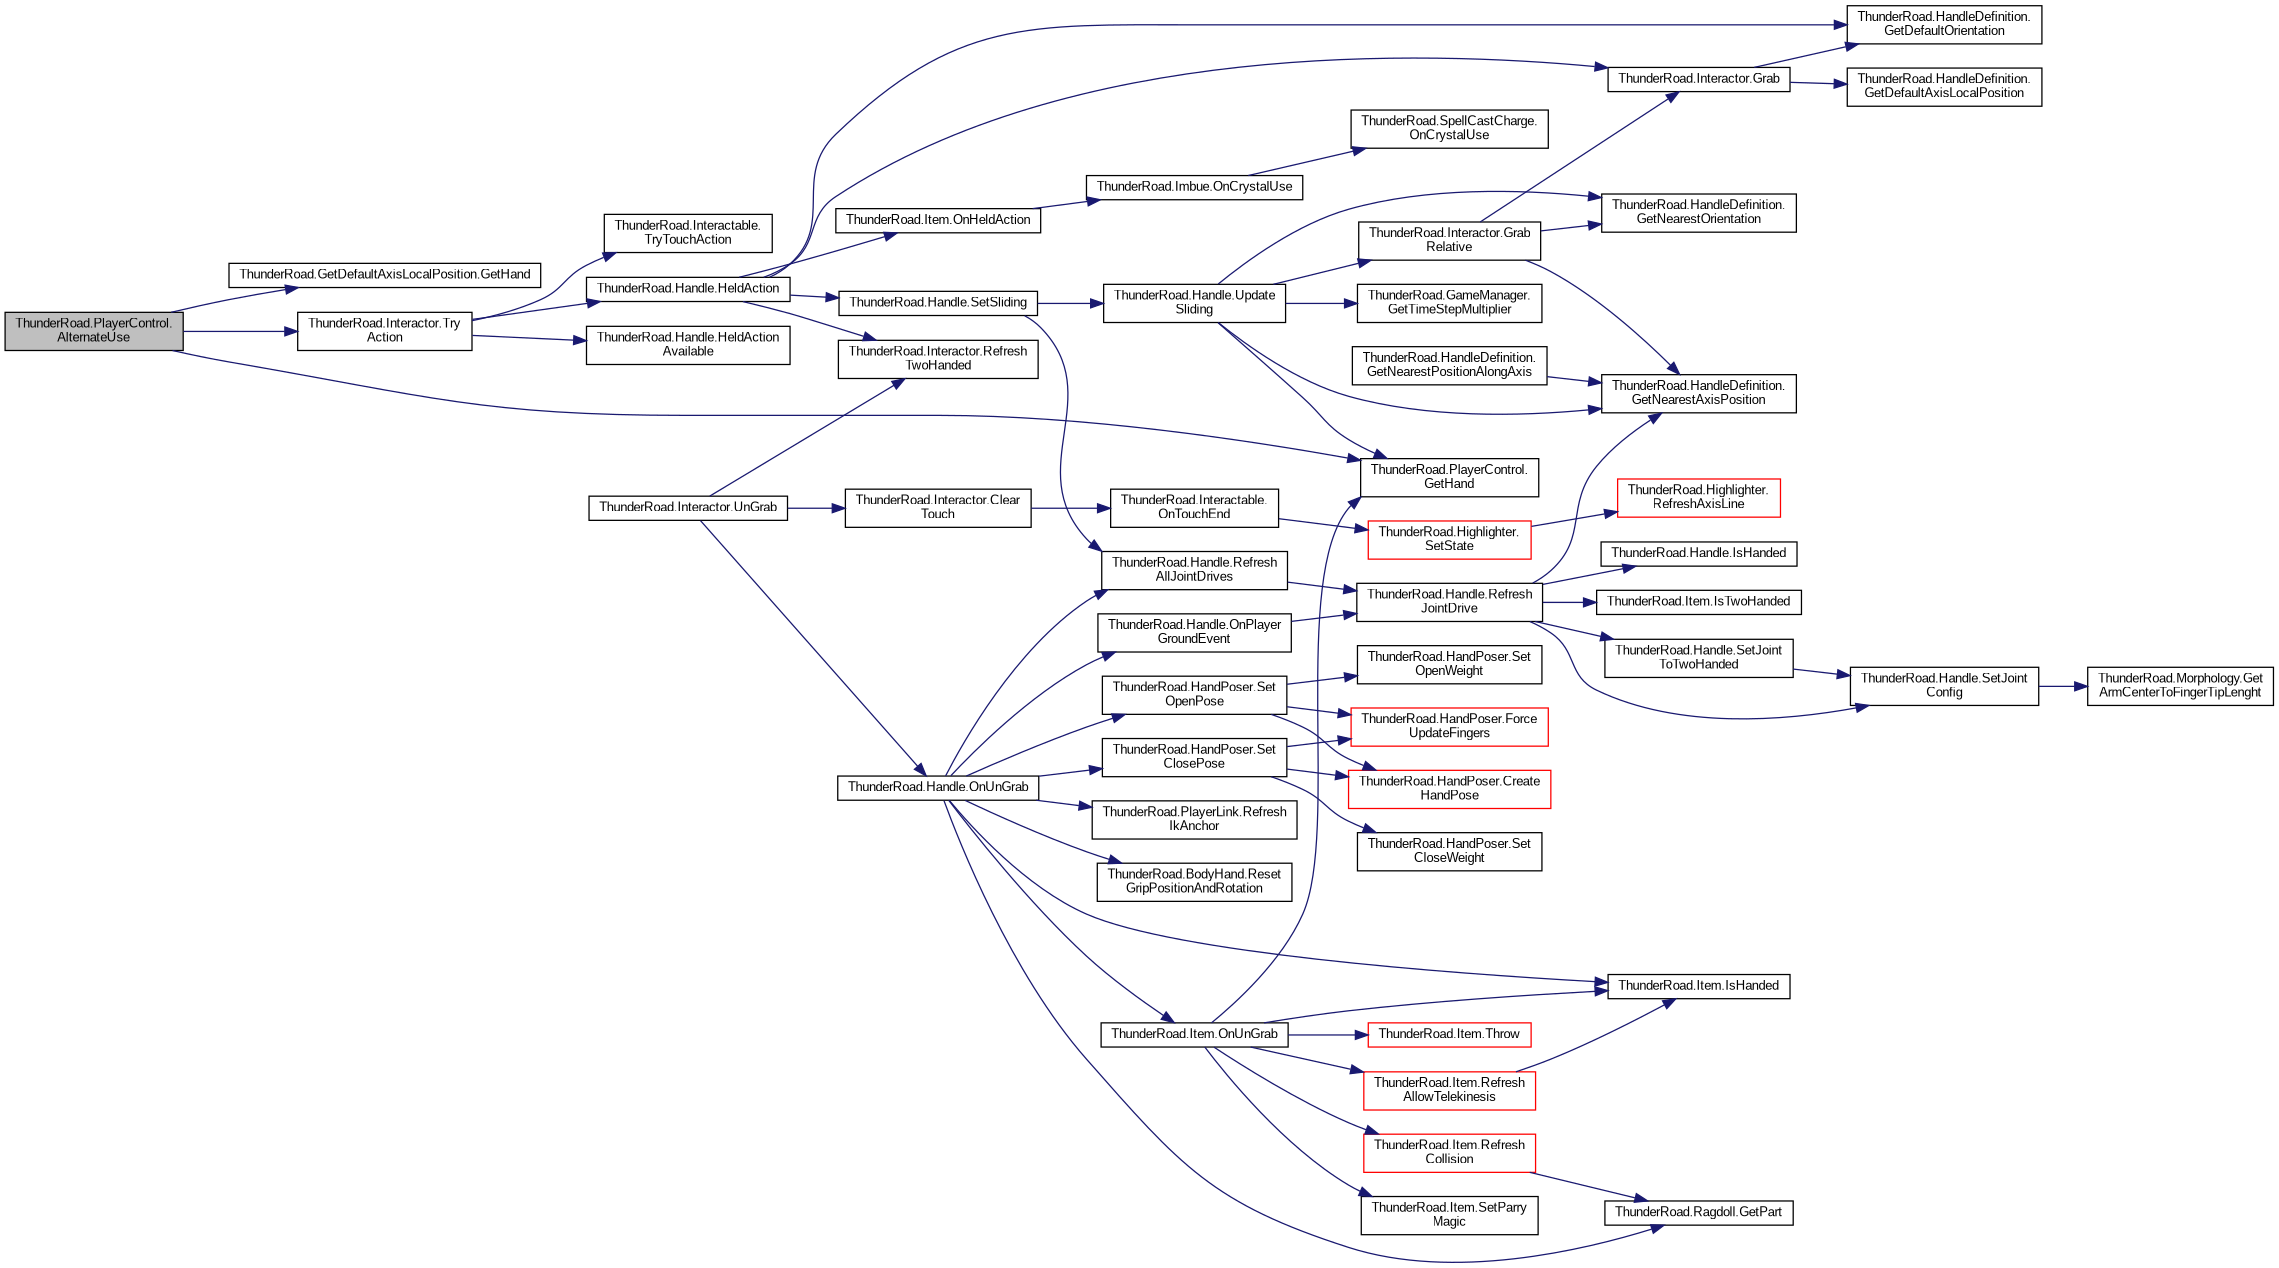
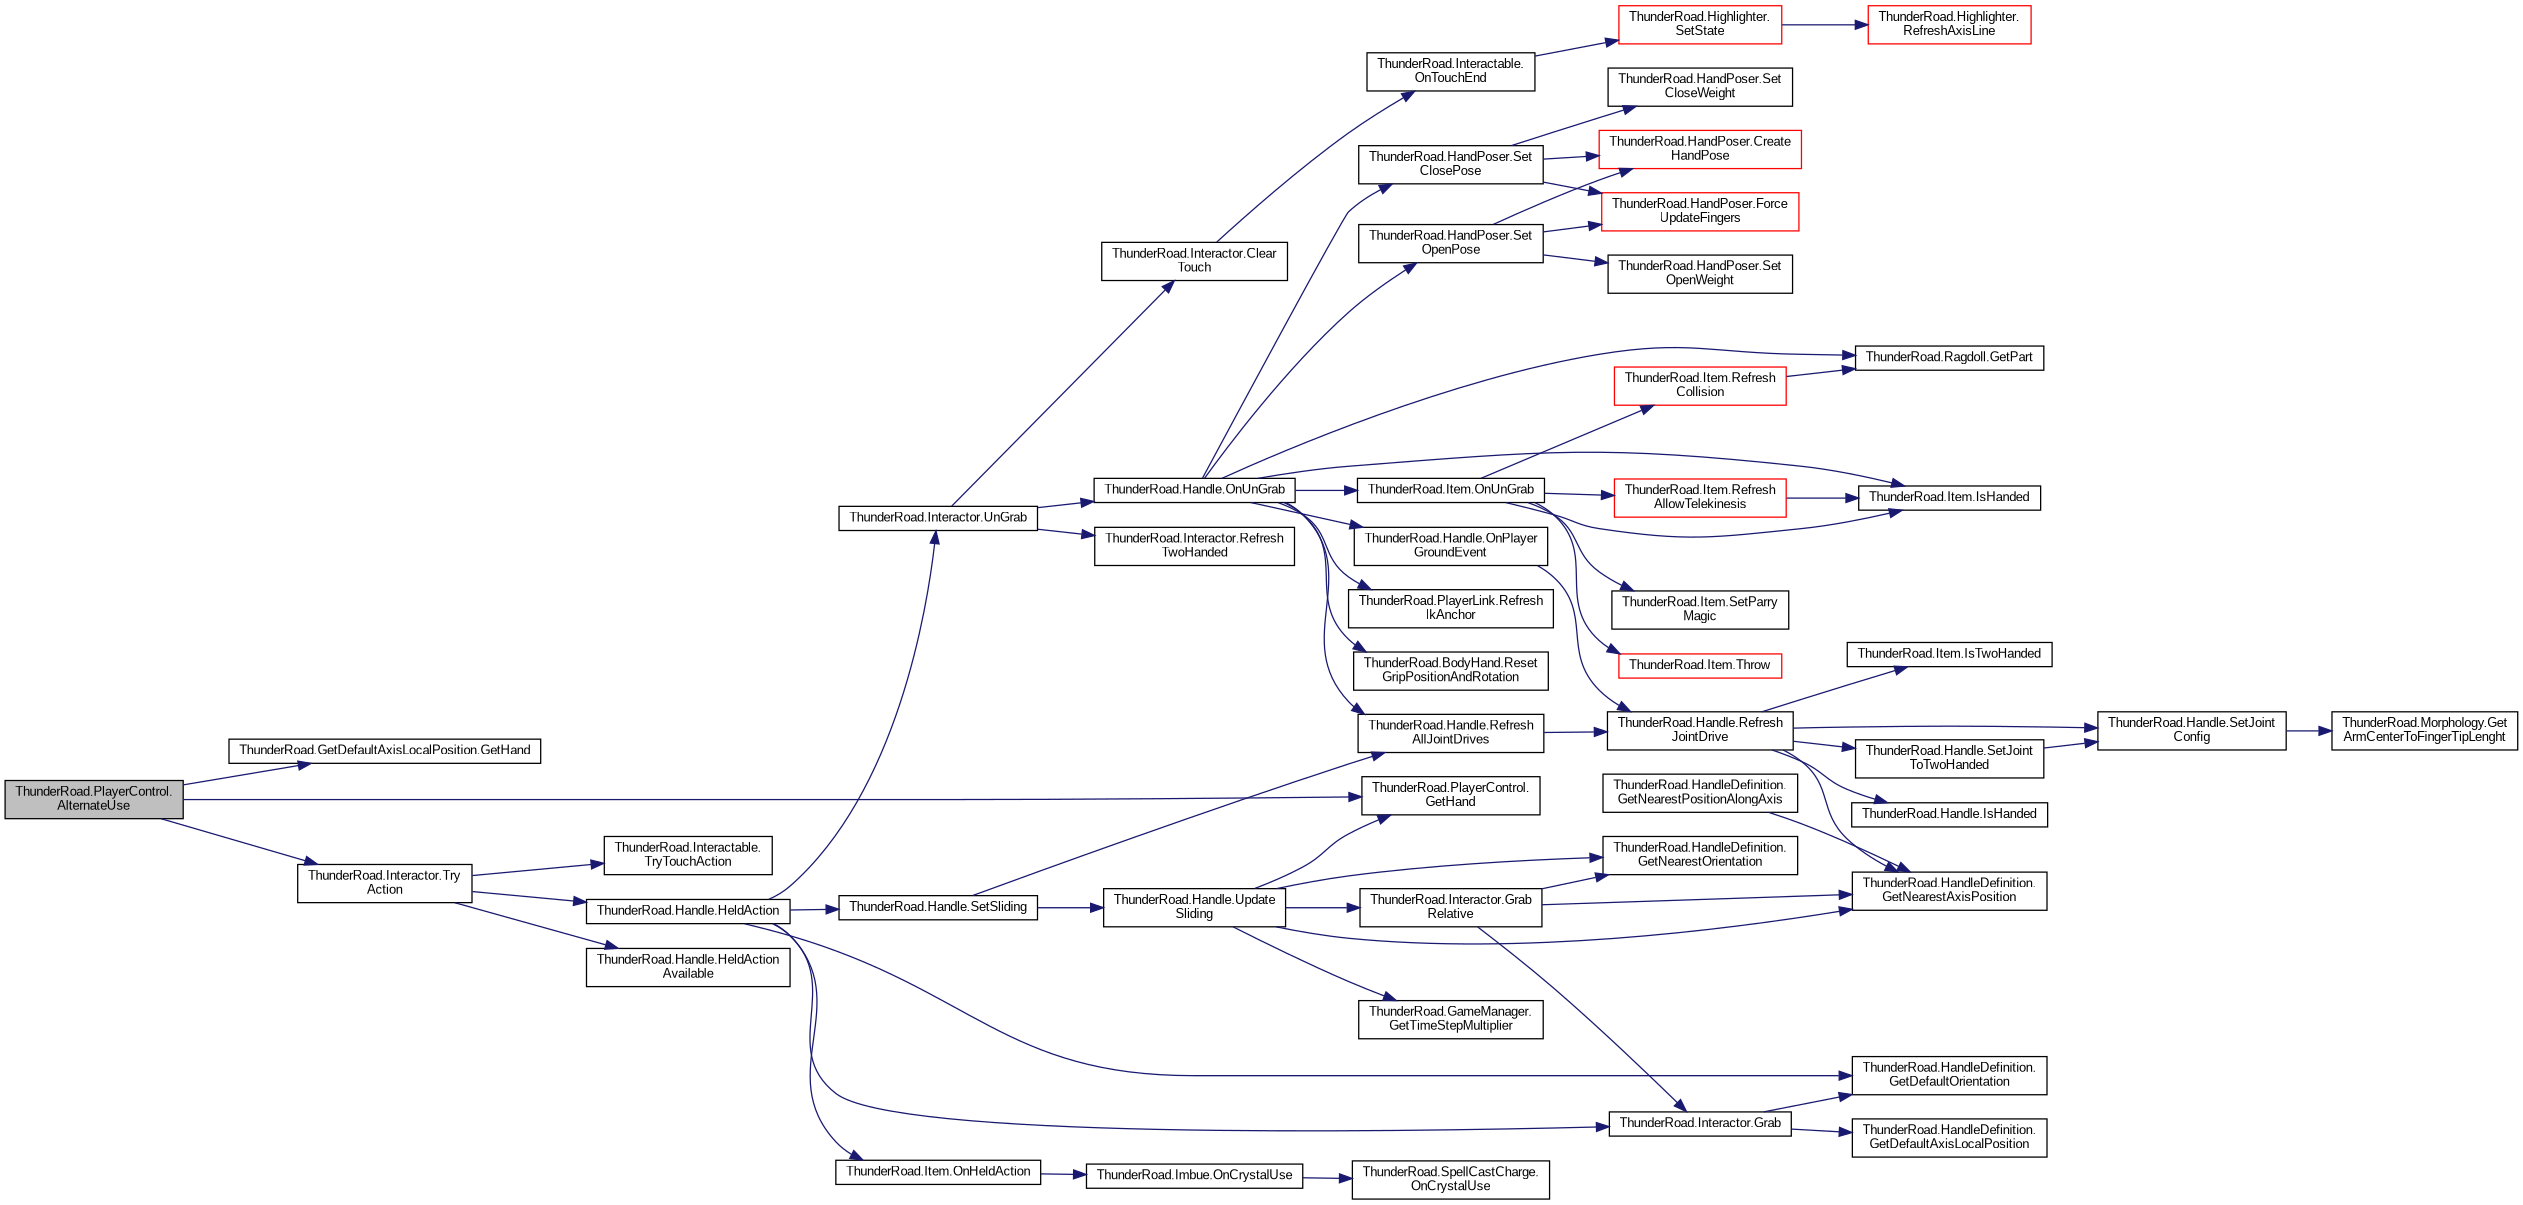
(804, 318) -> (886, 739)
(1318, 765) -> none
